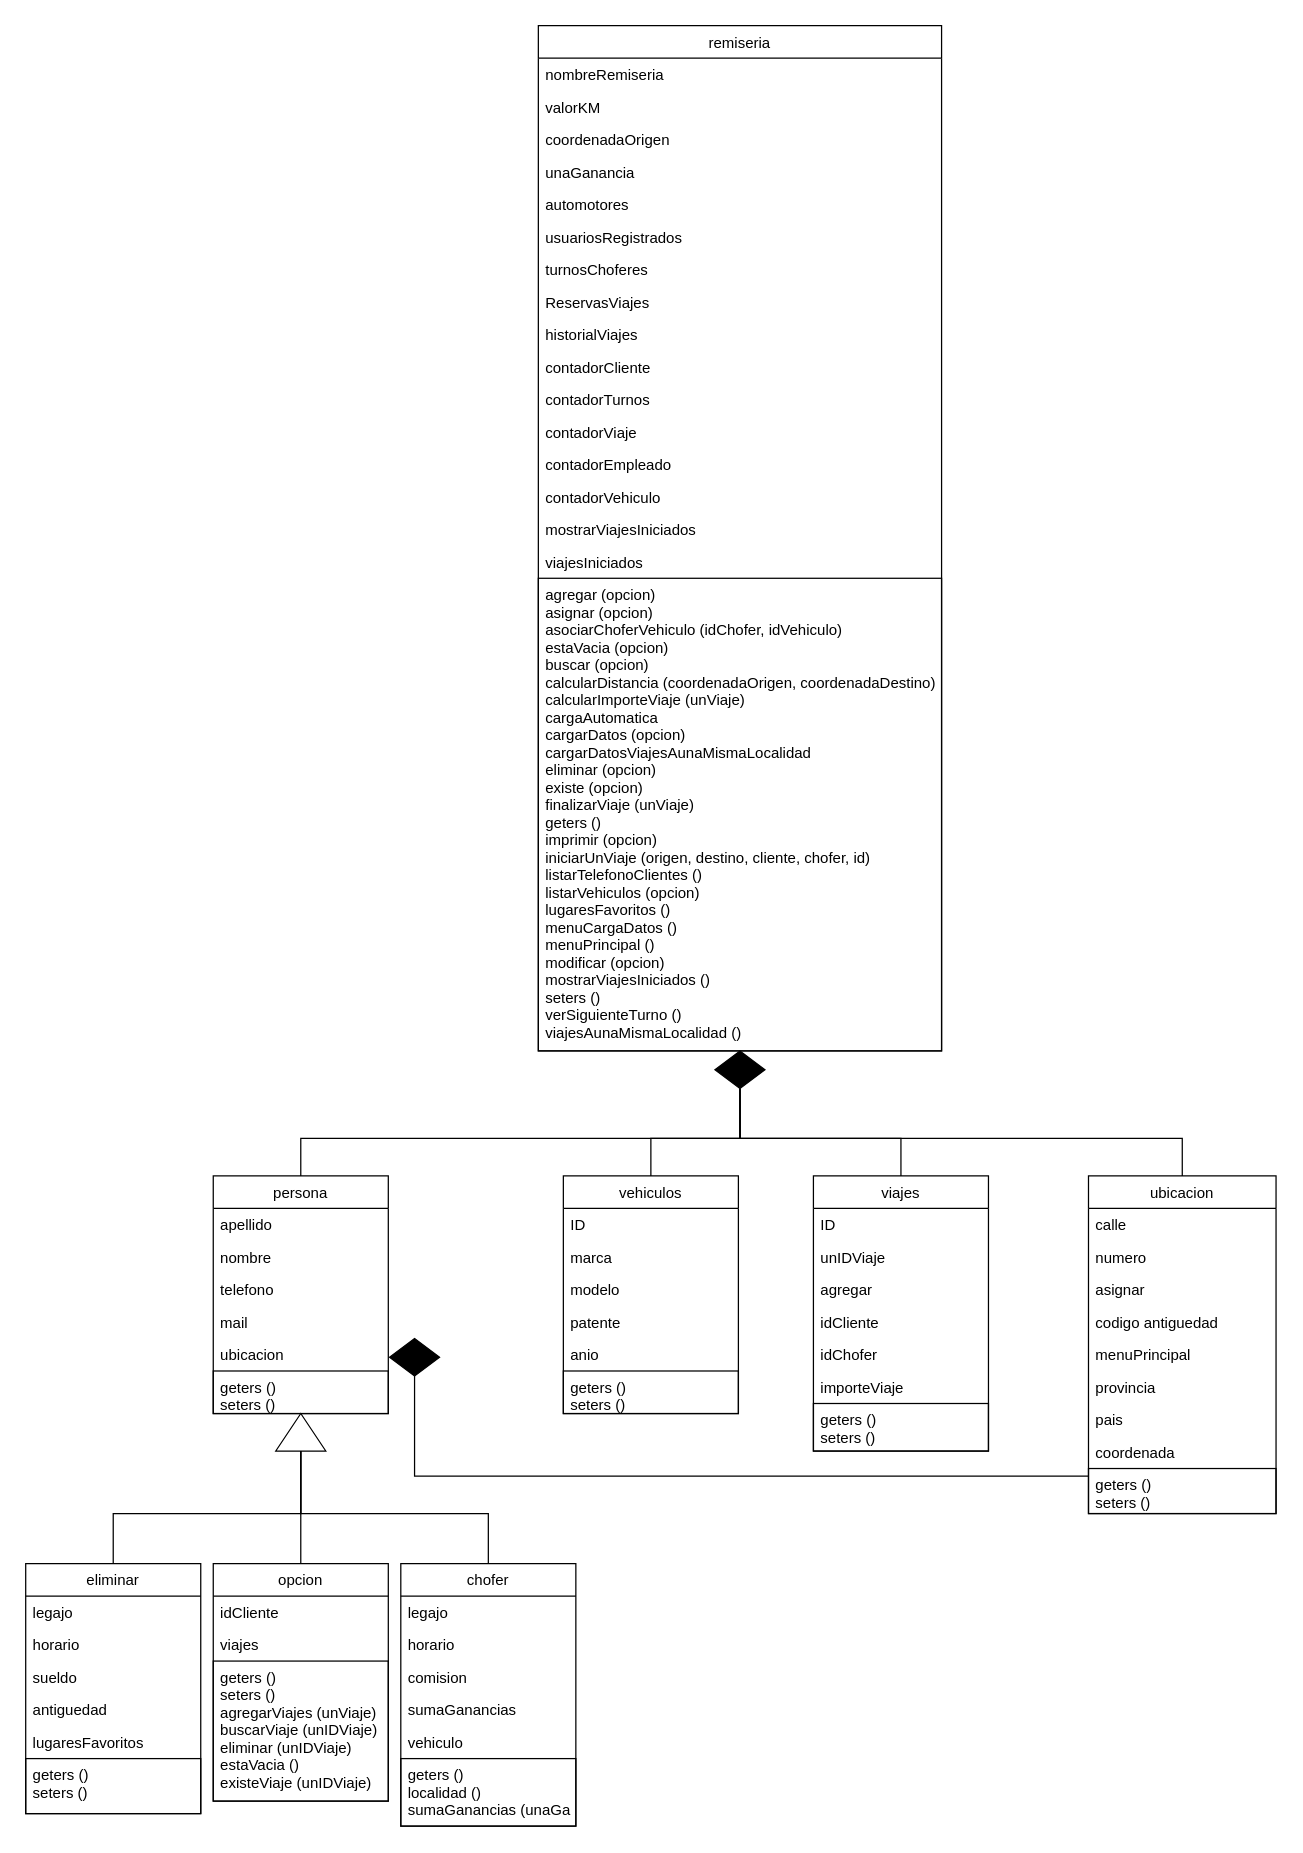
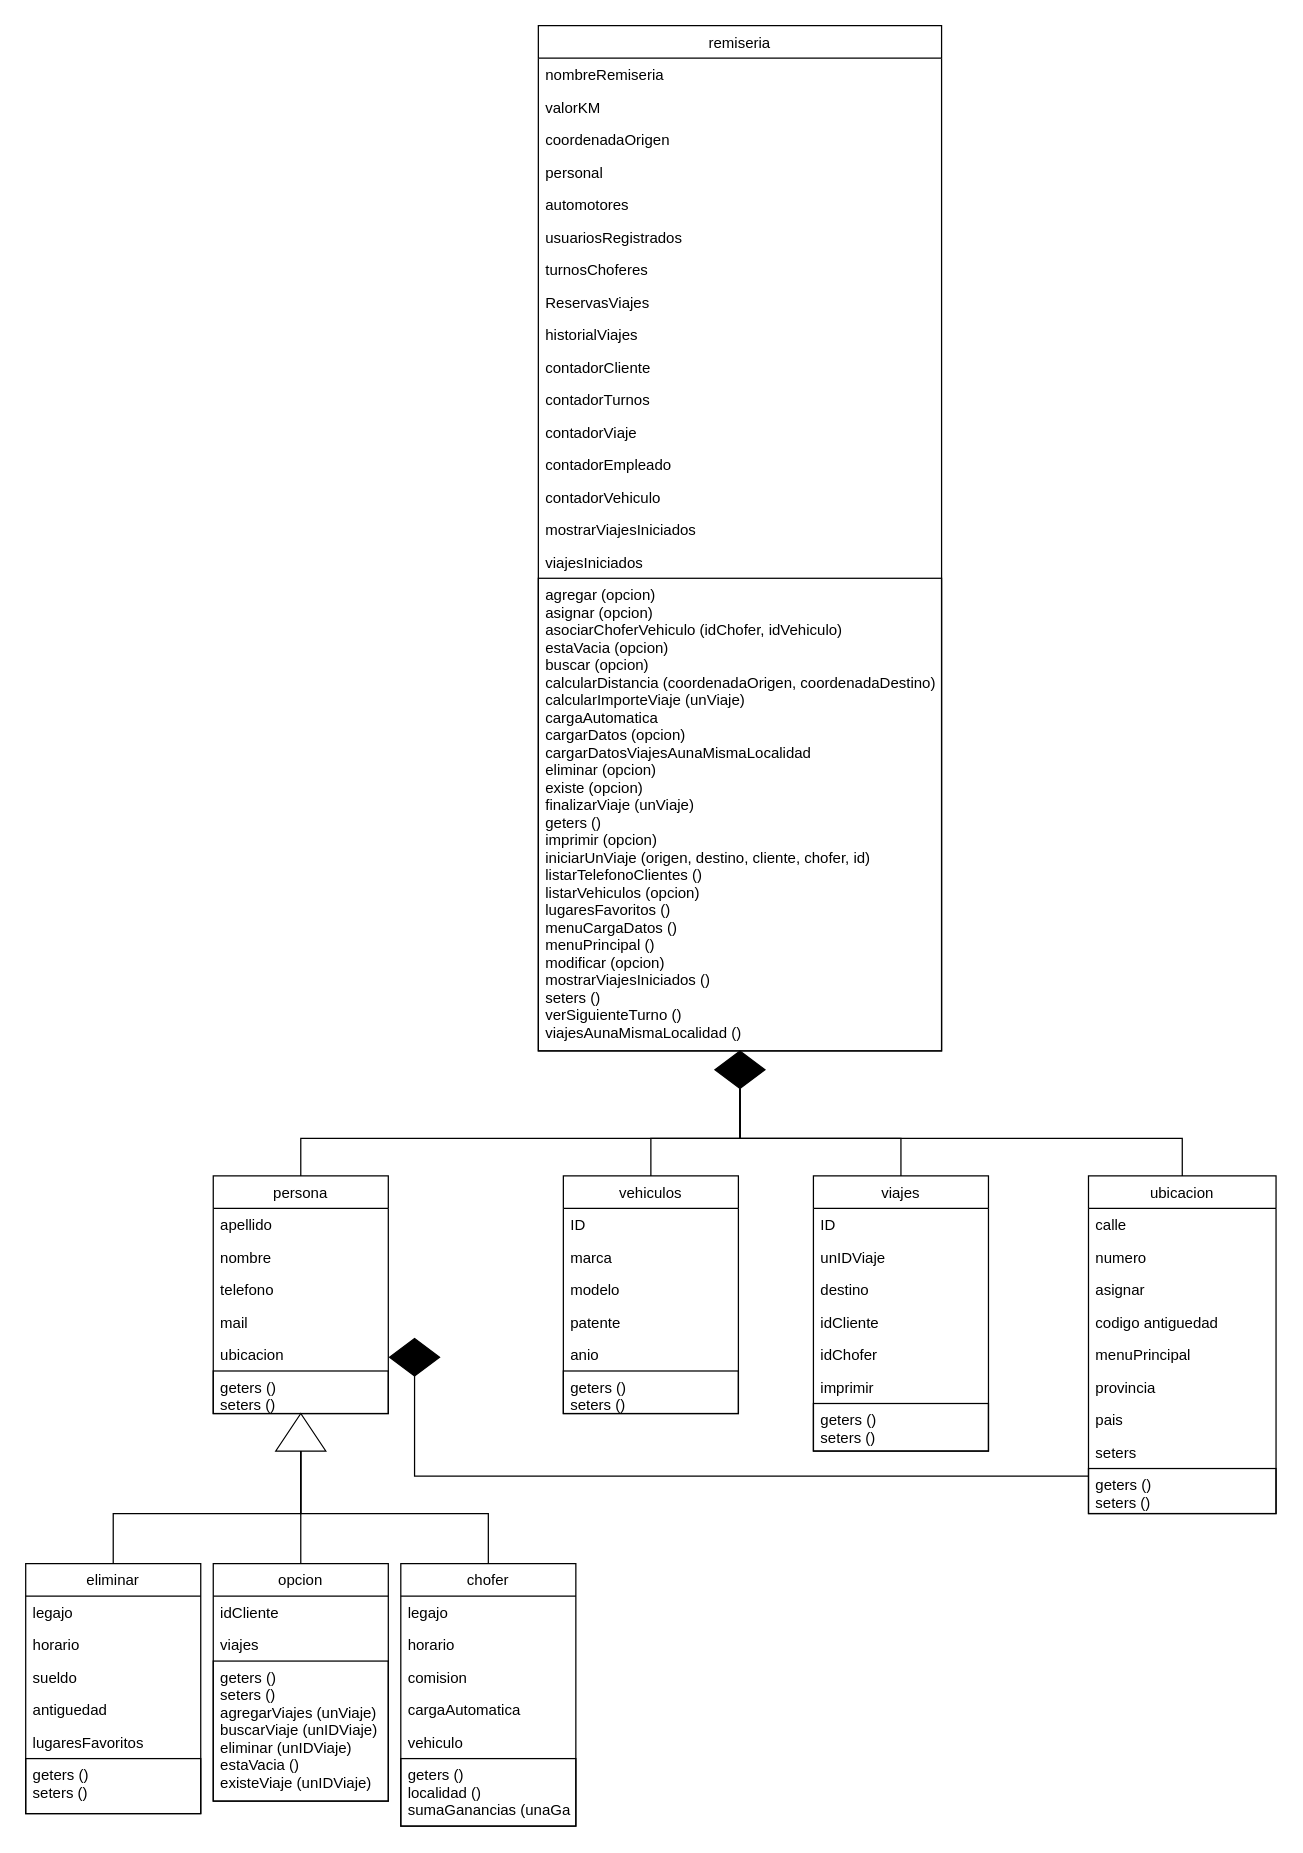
(589, 173) -> (577, 173)
(849, 1290) -> (847, 1290)
(867, 1388) -> (848, 1388)
(1137, 1453) -> (1120, 1453)
(460, 1710) -> (469, 1710)
